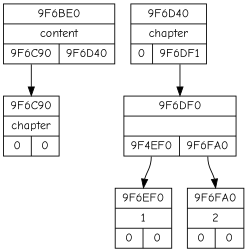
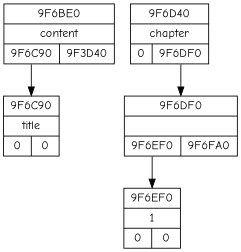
(87, 53) -> (87, 53)
(180, 53) -> (180, 53)
(31, 126) -> (31, 126)
(152, 146) -> (153, 146)
(216, 218) -> none
